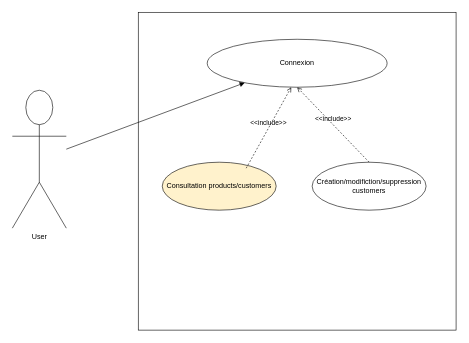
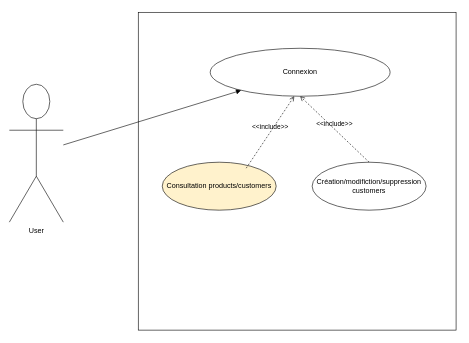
(297, 63) -> (300, 72)
(39, 159) -> (36, 153)
